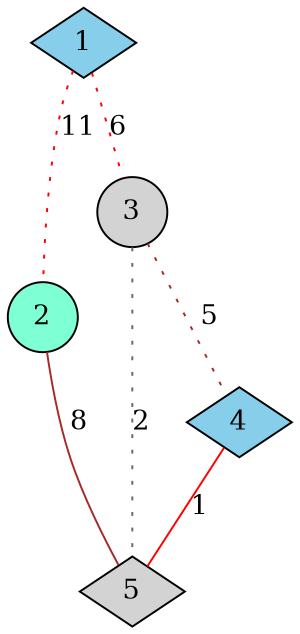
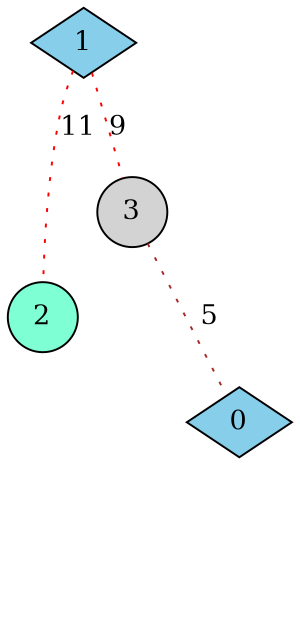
(119, 127) -> (119, 127)
(239, 422) -> (239, 422)
(132, 592) -> none
